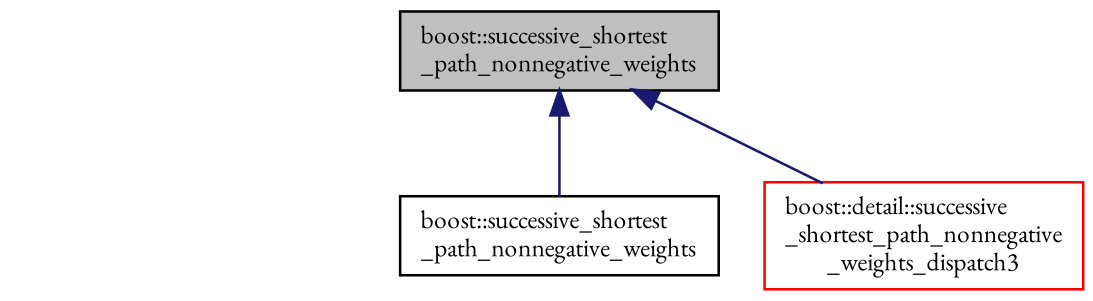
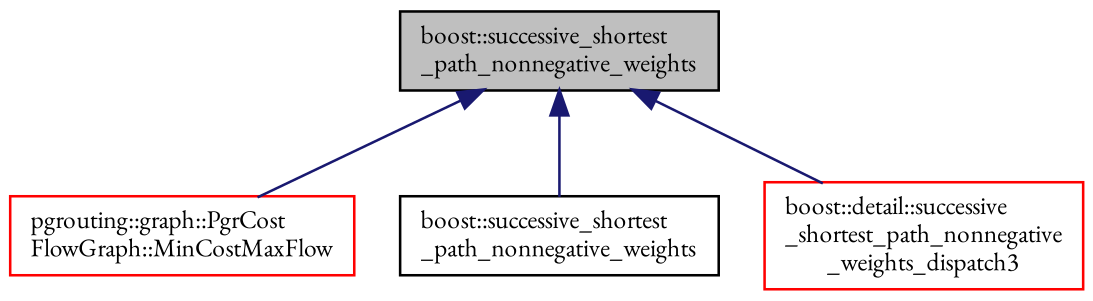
none -> (182, 236)
